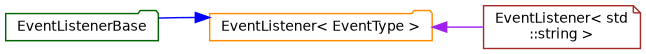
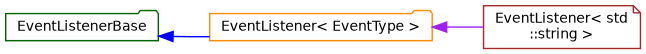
(177, 18) -> (191, 37)
